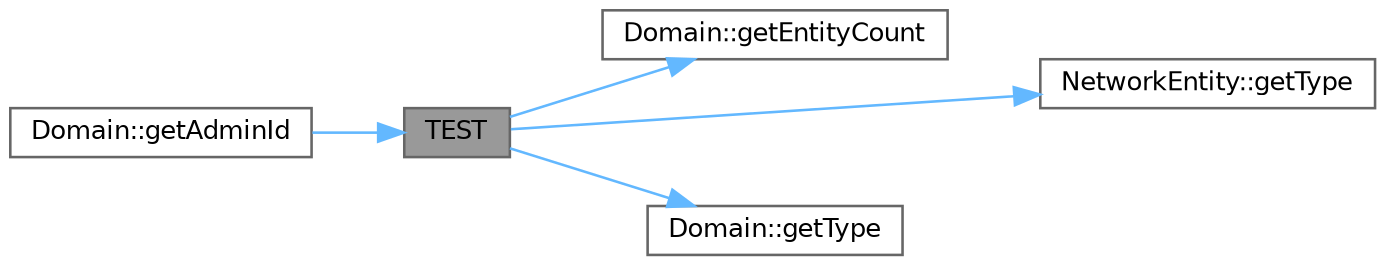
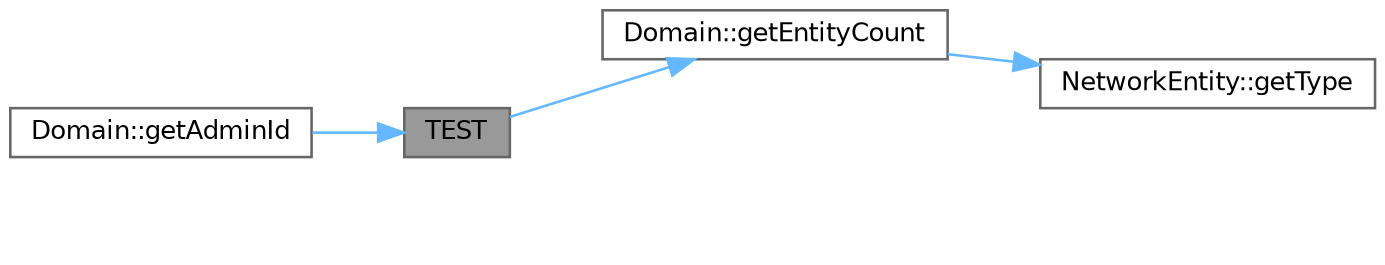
(762, 113) -> (981, 58)
(775, 230) -> none
